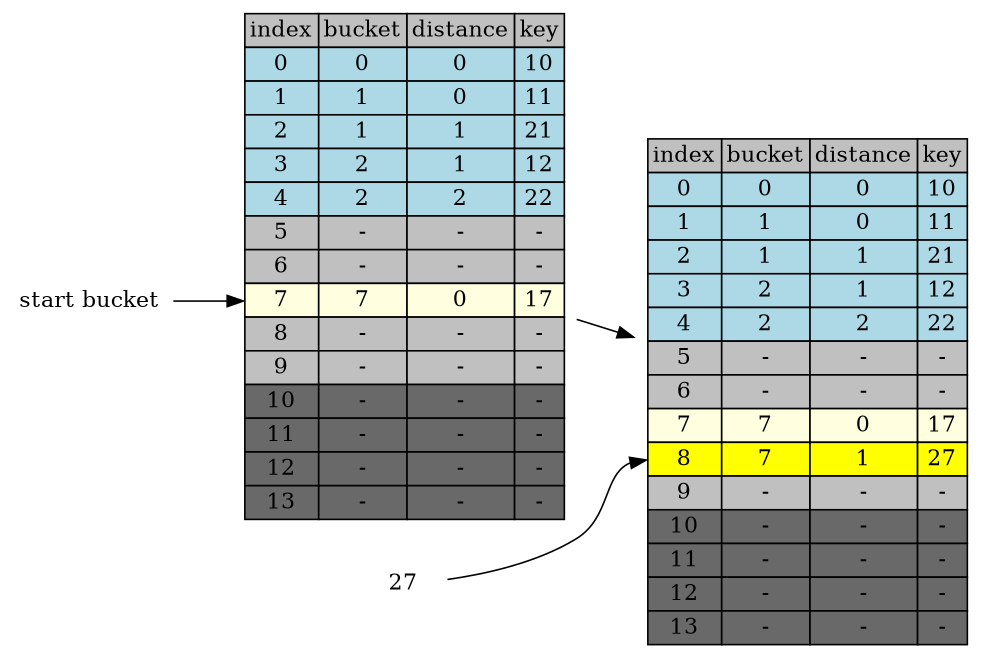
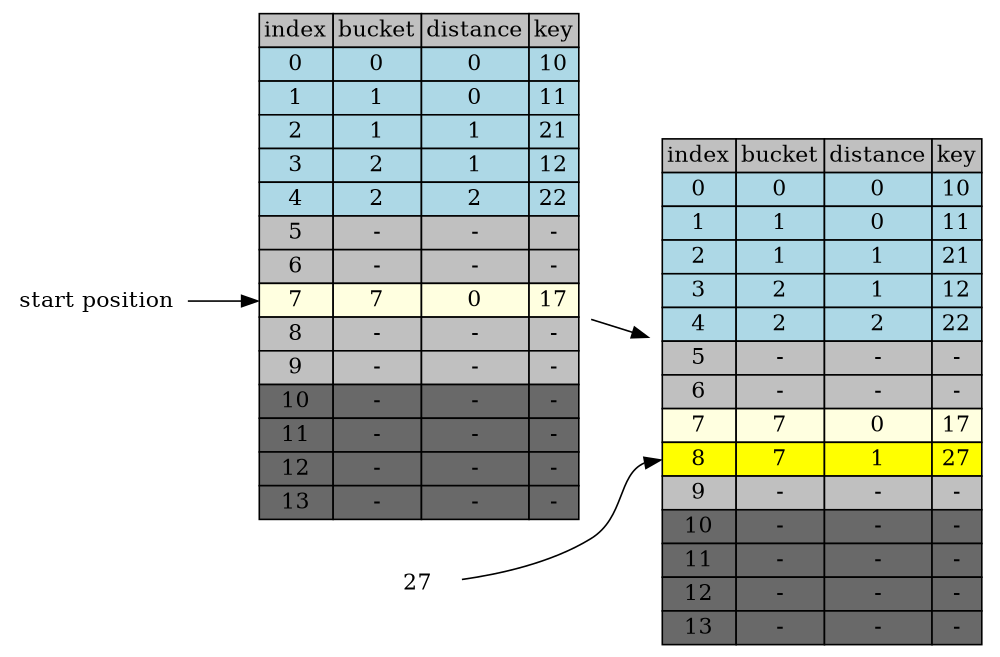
(90, 301) -> (97, 301)
